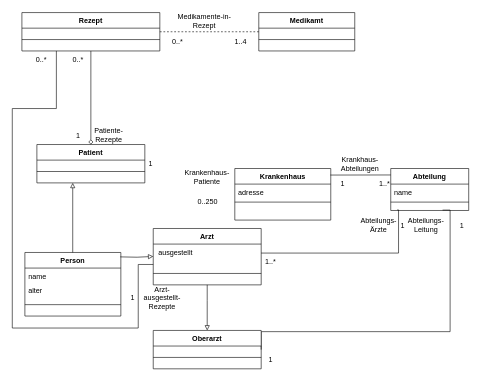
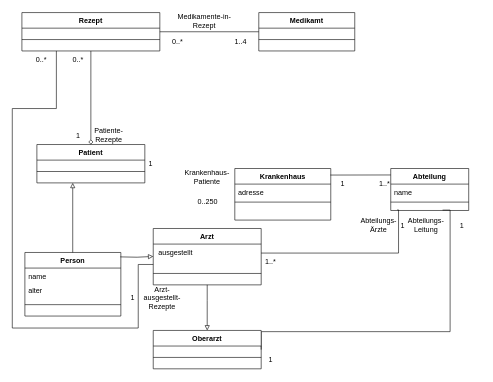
(208, 32) -> (208, 32)
(360, 164) -> none
